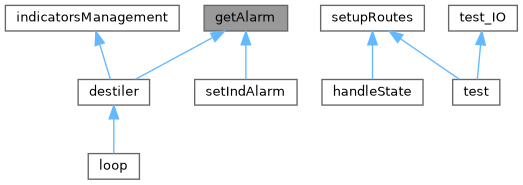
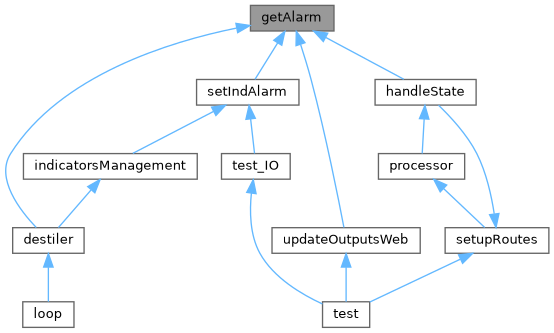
none -> (365, 58)
none -> (173, 132)
none -> (253, 136)
none -> (422, 166)
none -> (346, 240)
